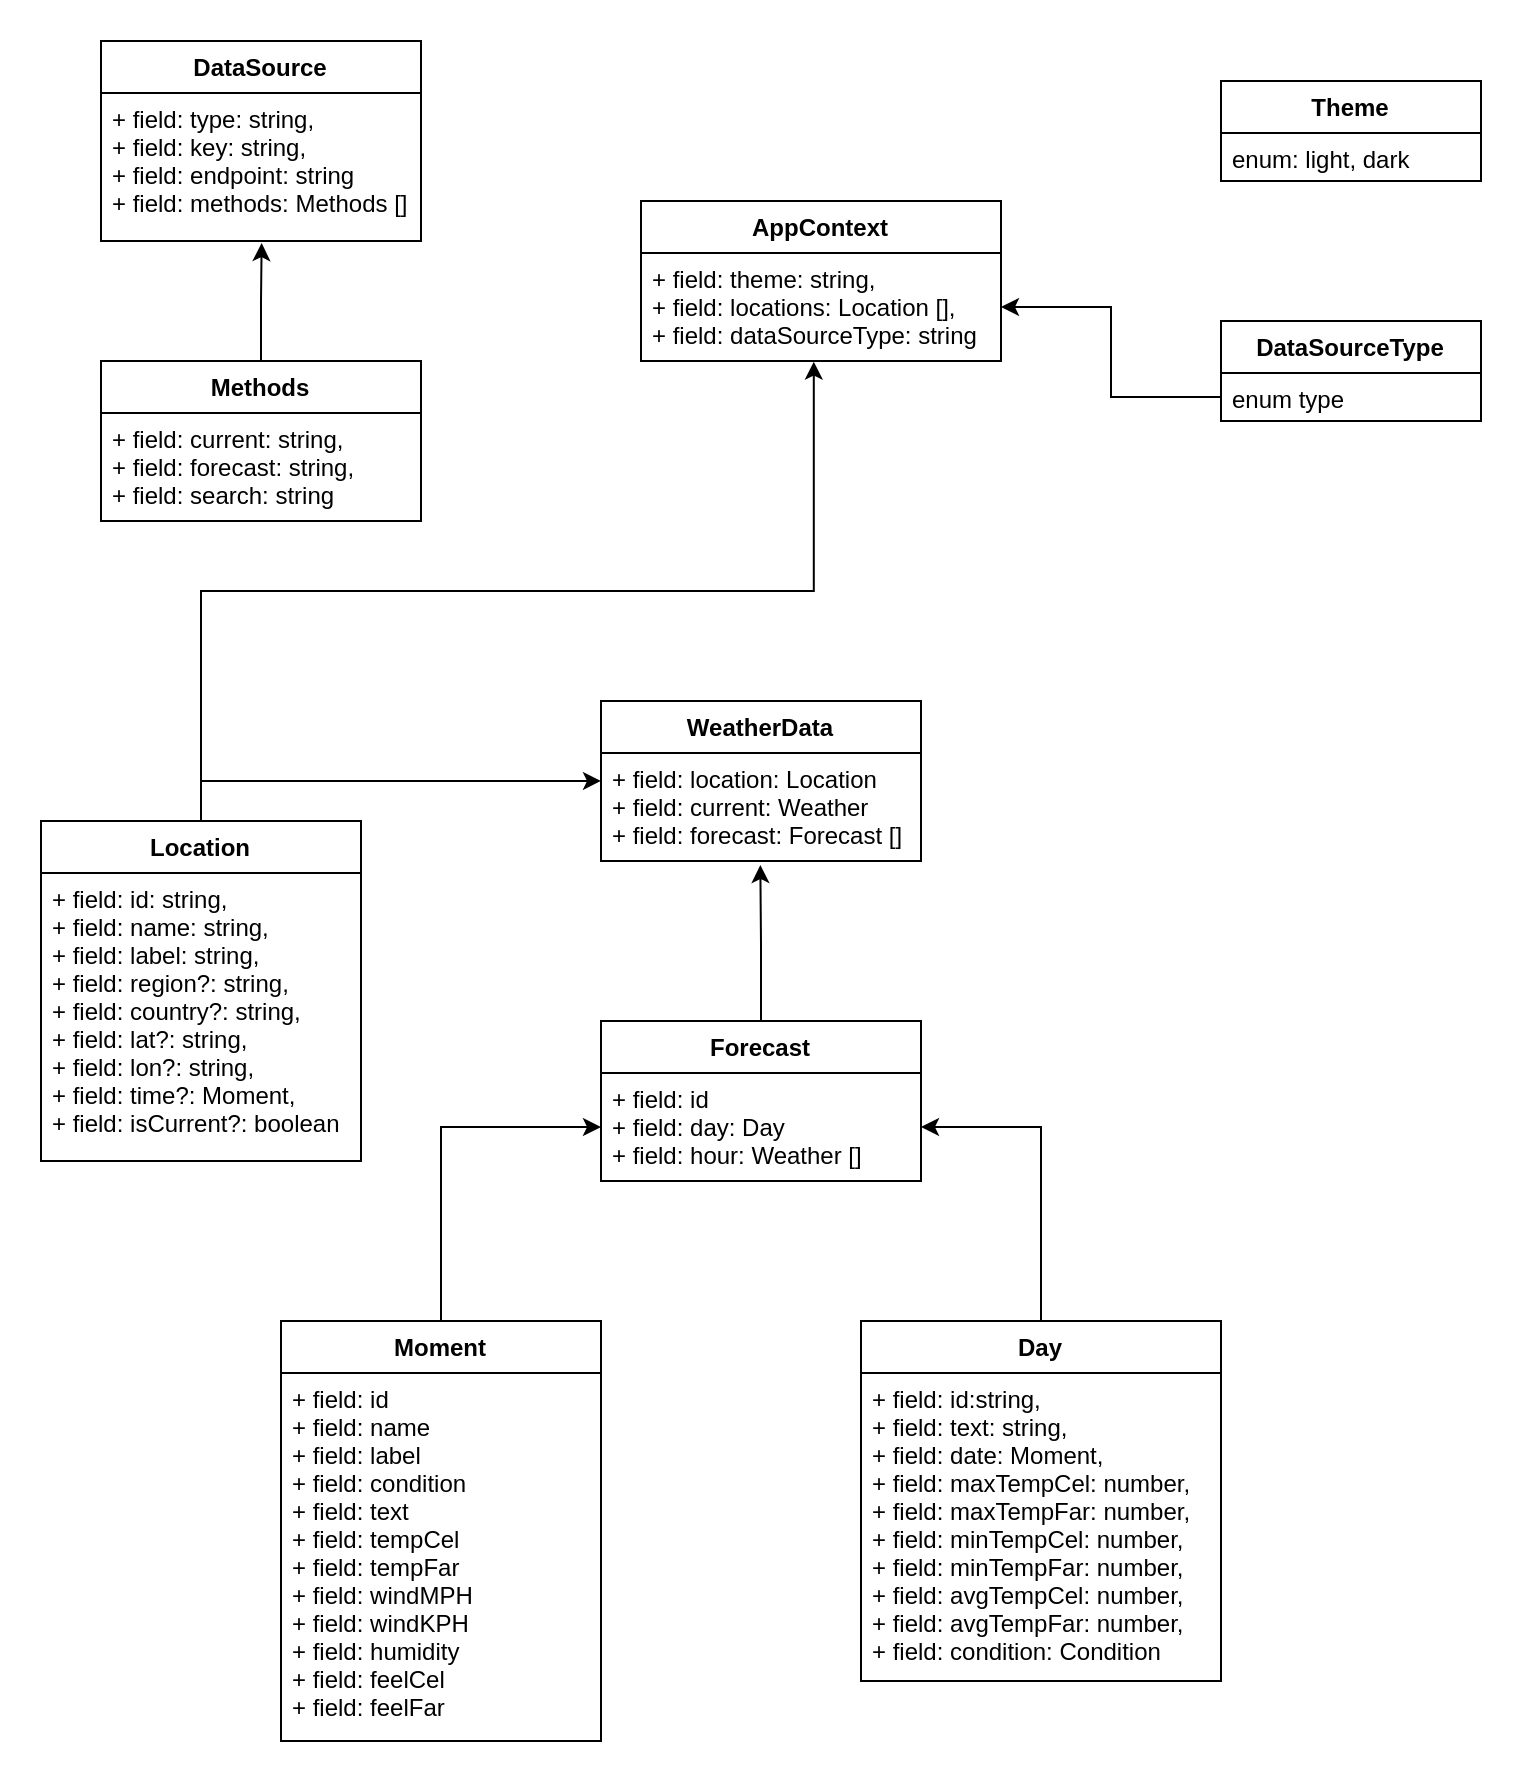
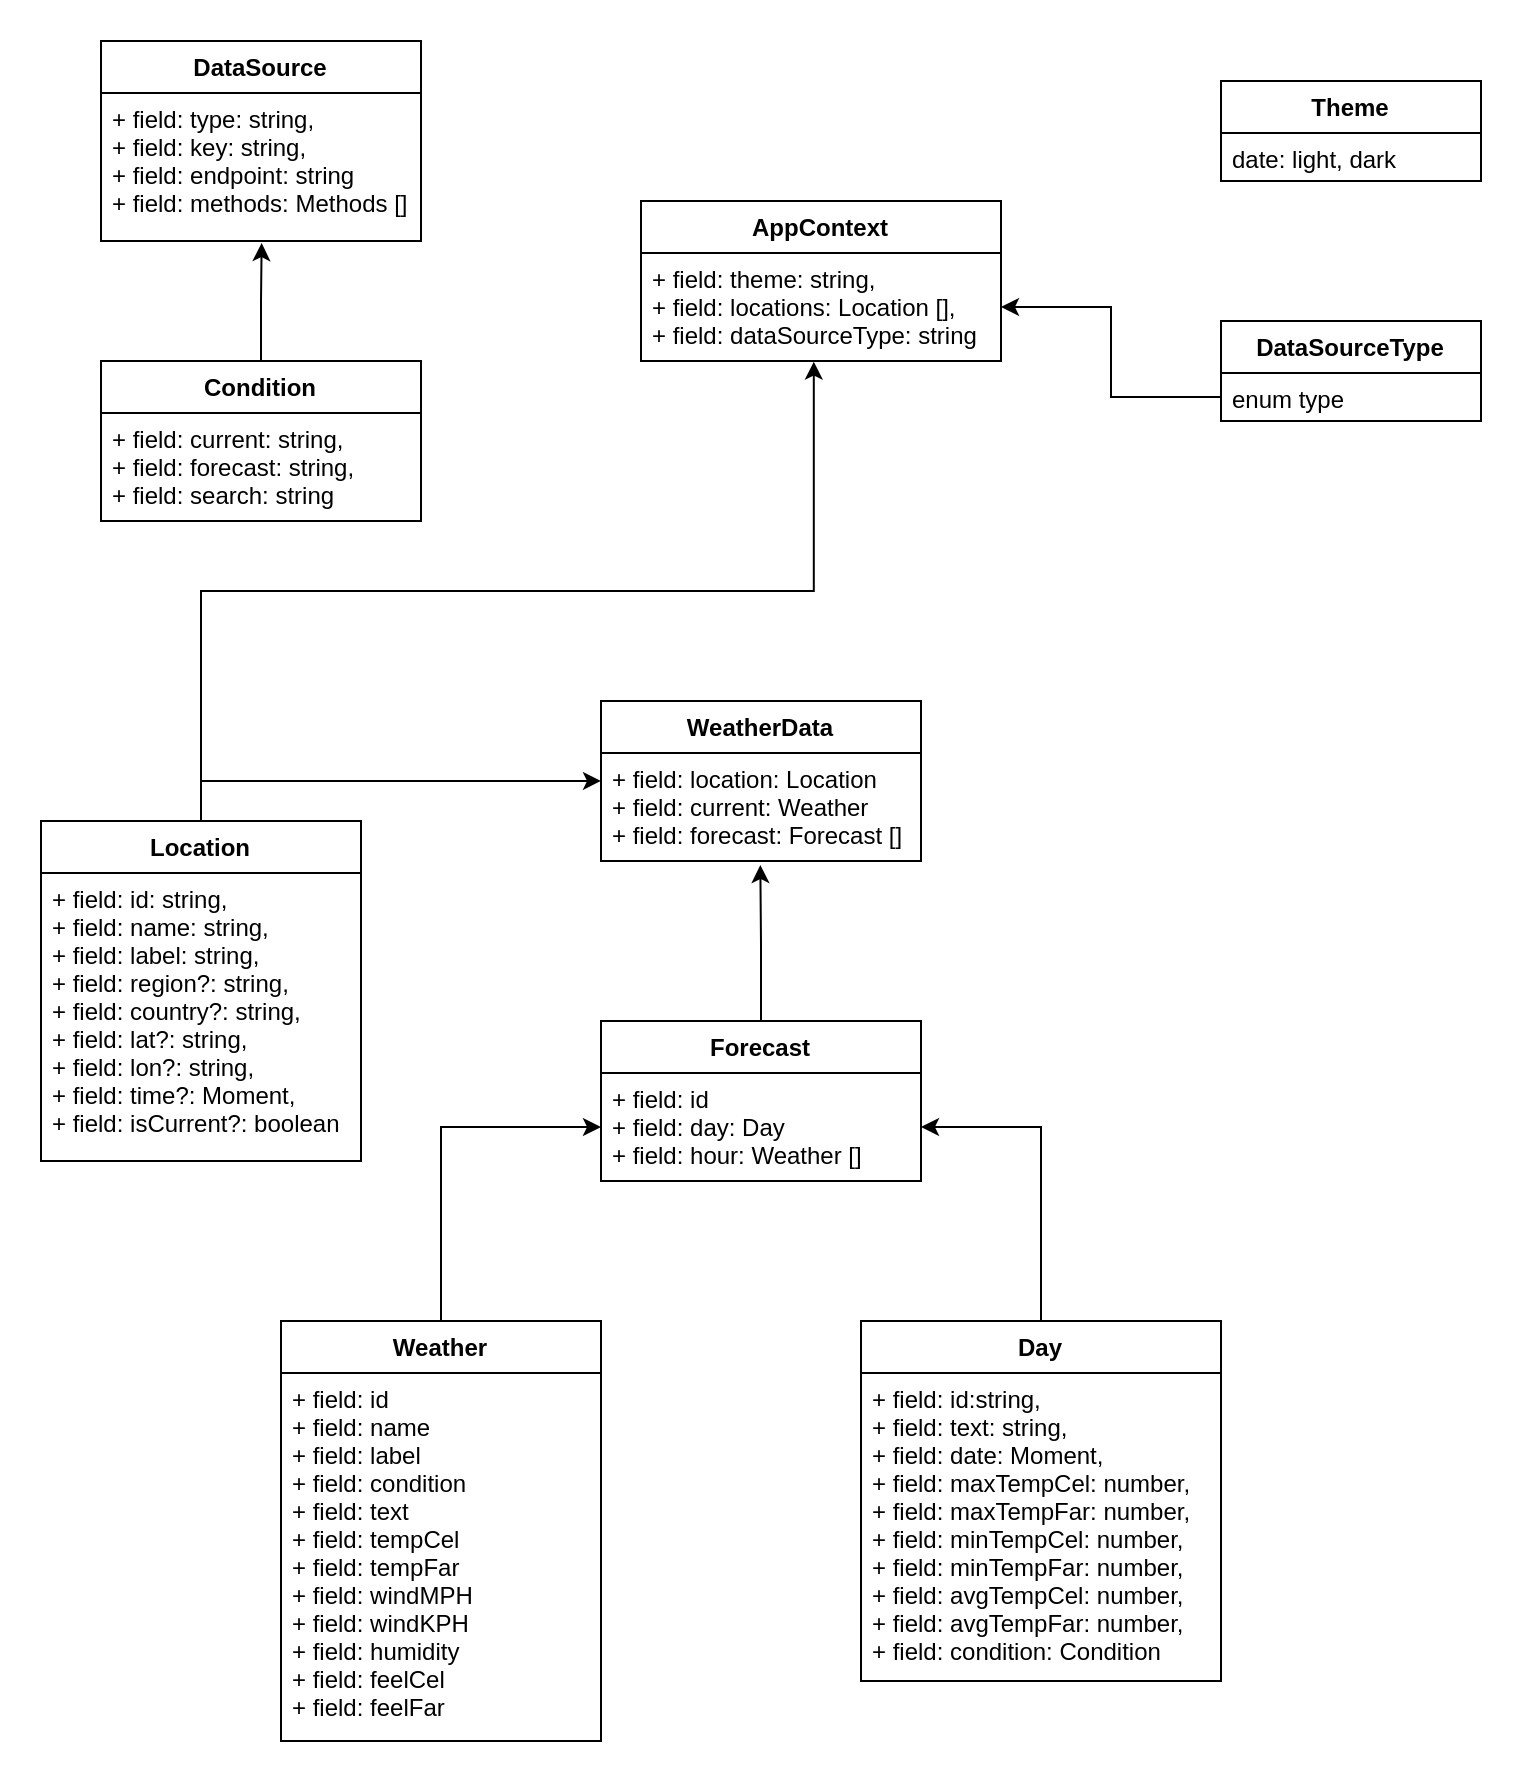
(1328, 160) -> (1328, 160)
(260, 388) -> (260, 388)
(440, 1348) -> (440, 1348)
